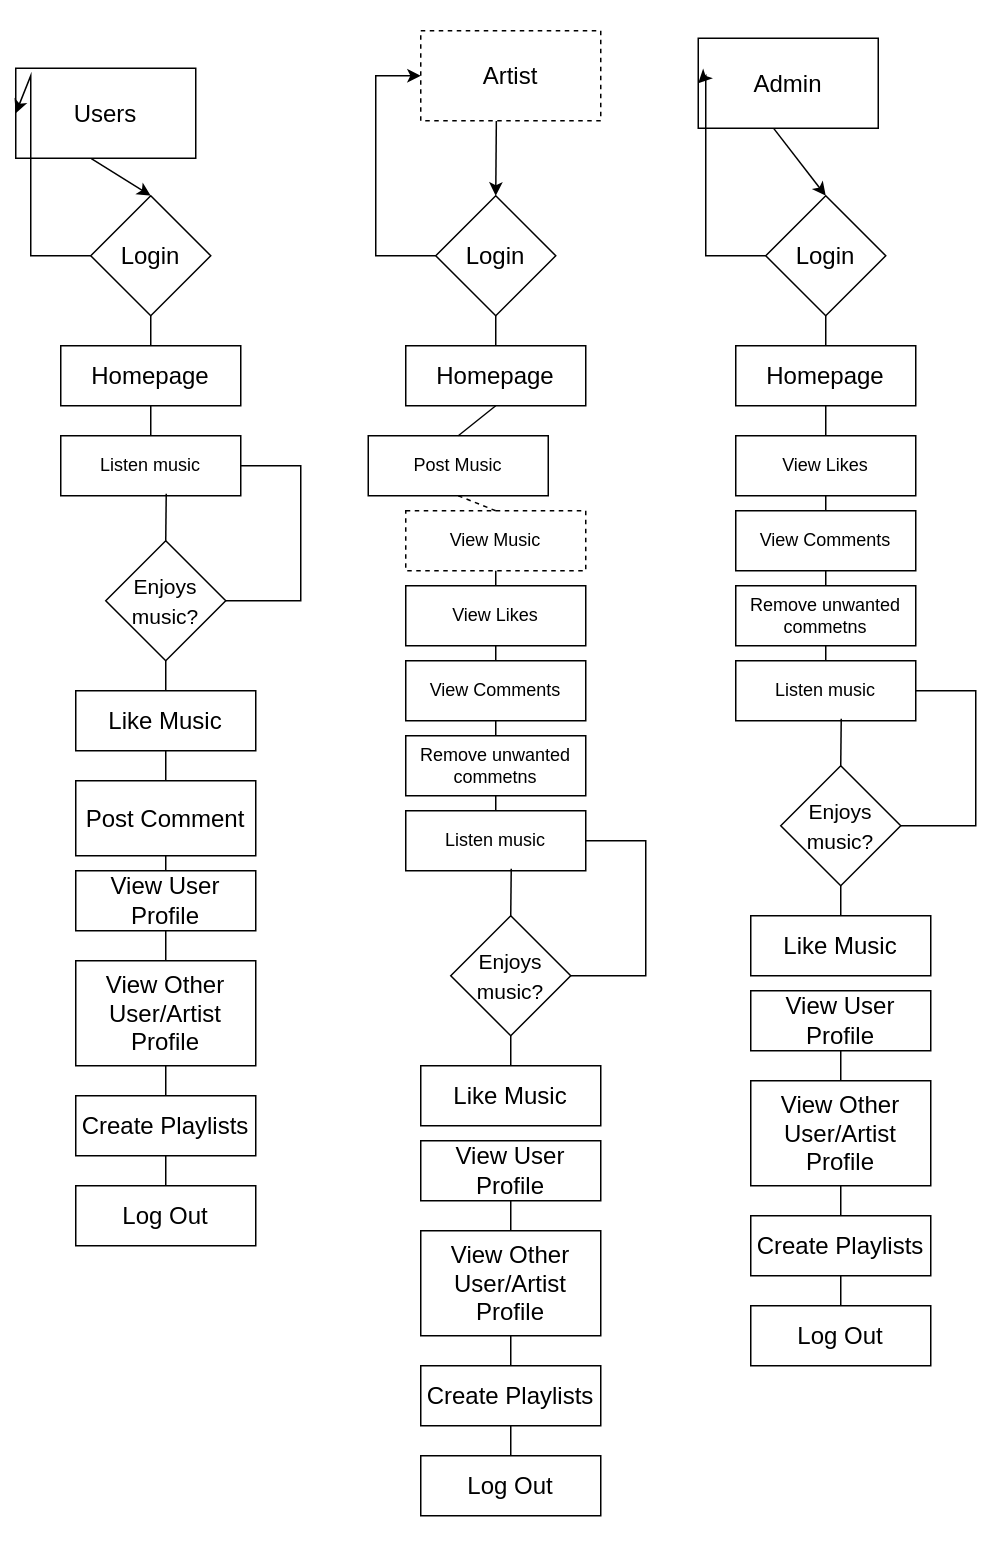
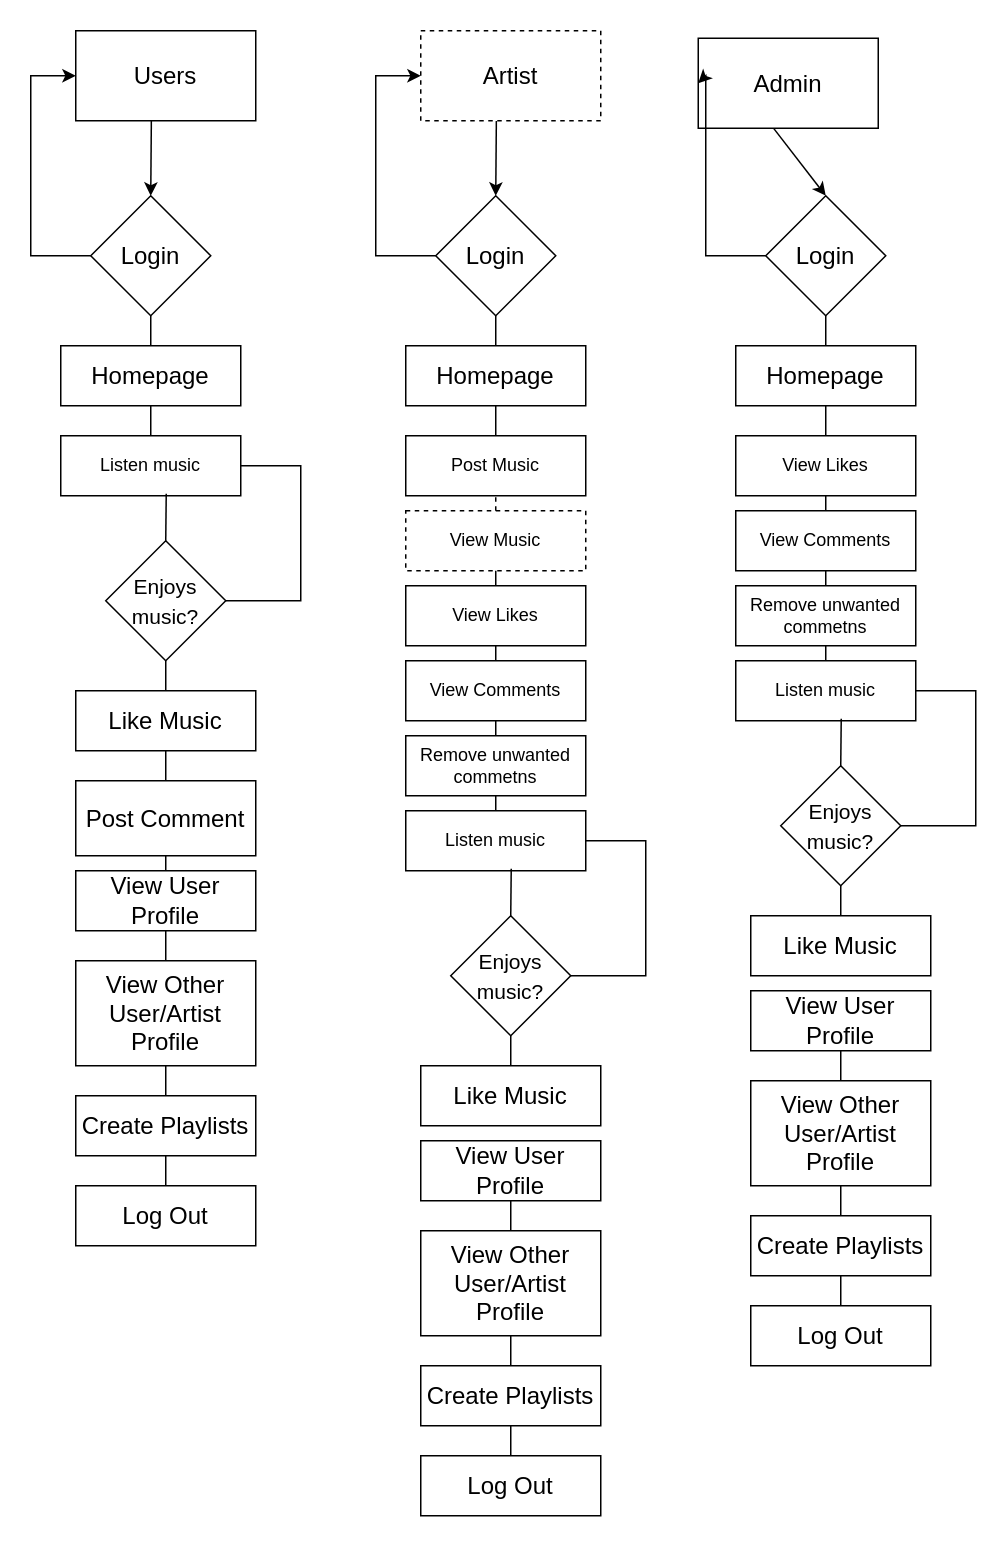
(106, 113) -> (166, 76)
(458, 466) -> (496, 466)
